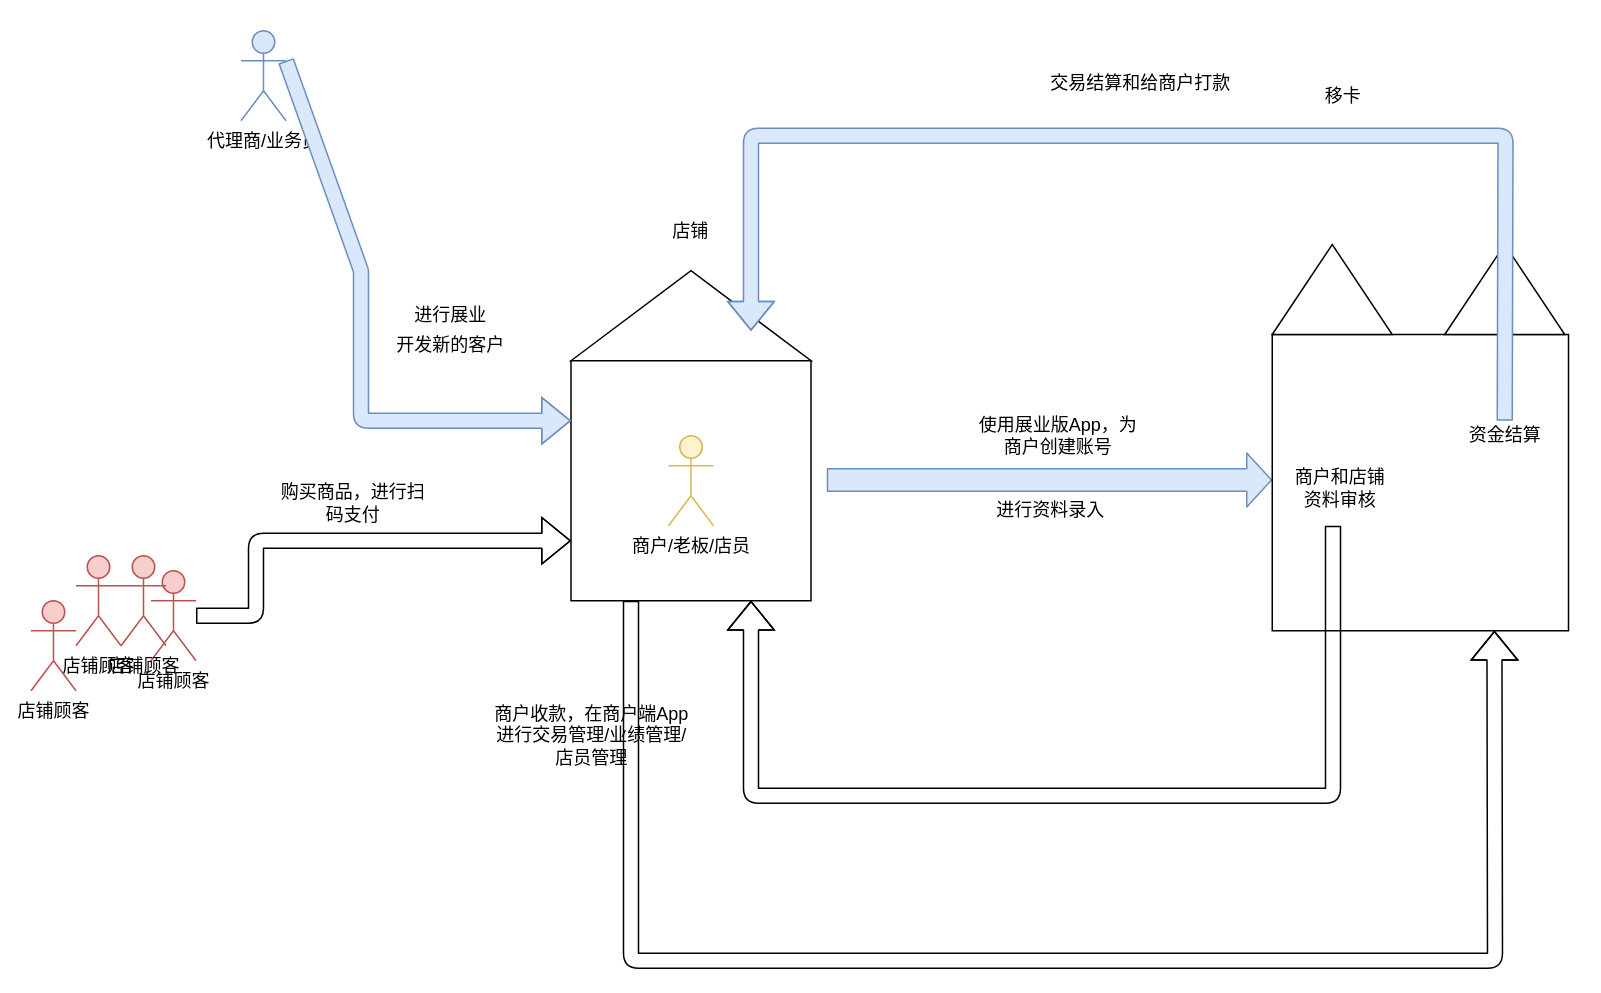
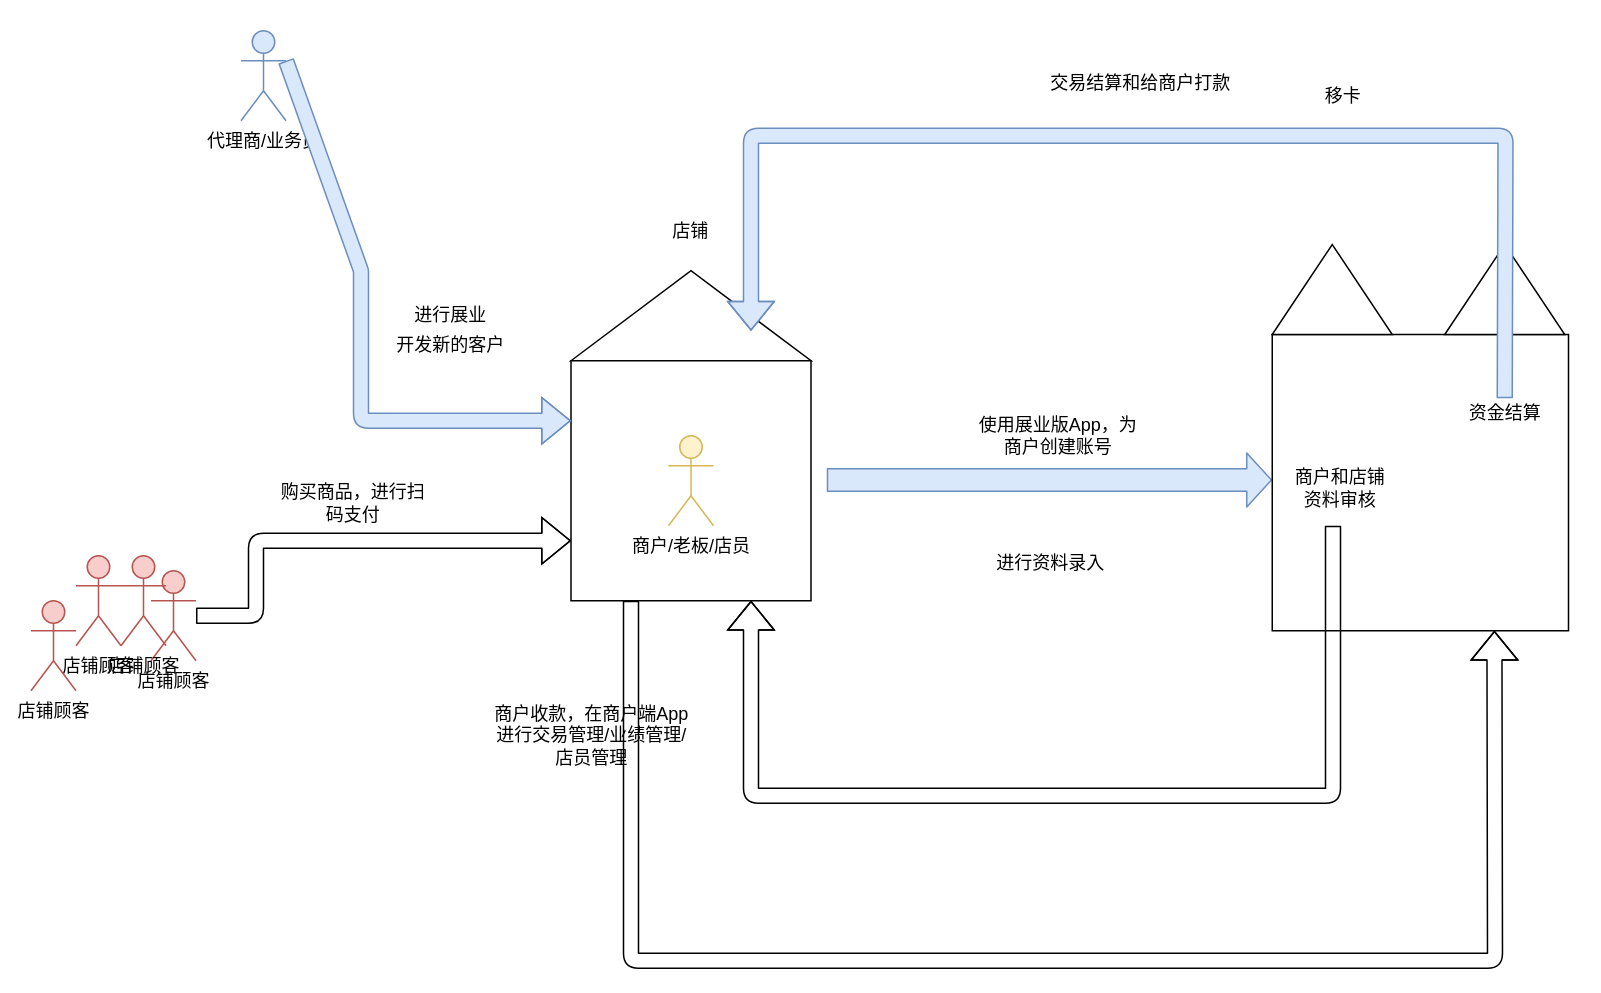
(1505, 436) -> (1505, 413)
(1051, 511) -> (1051, 563)
